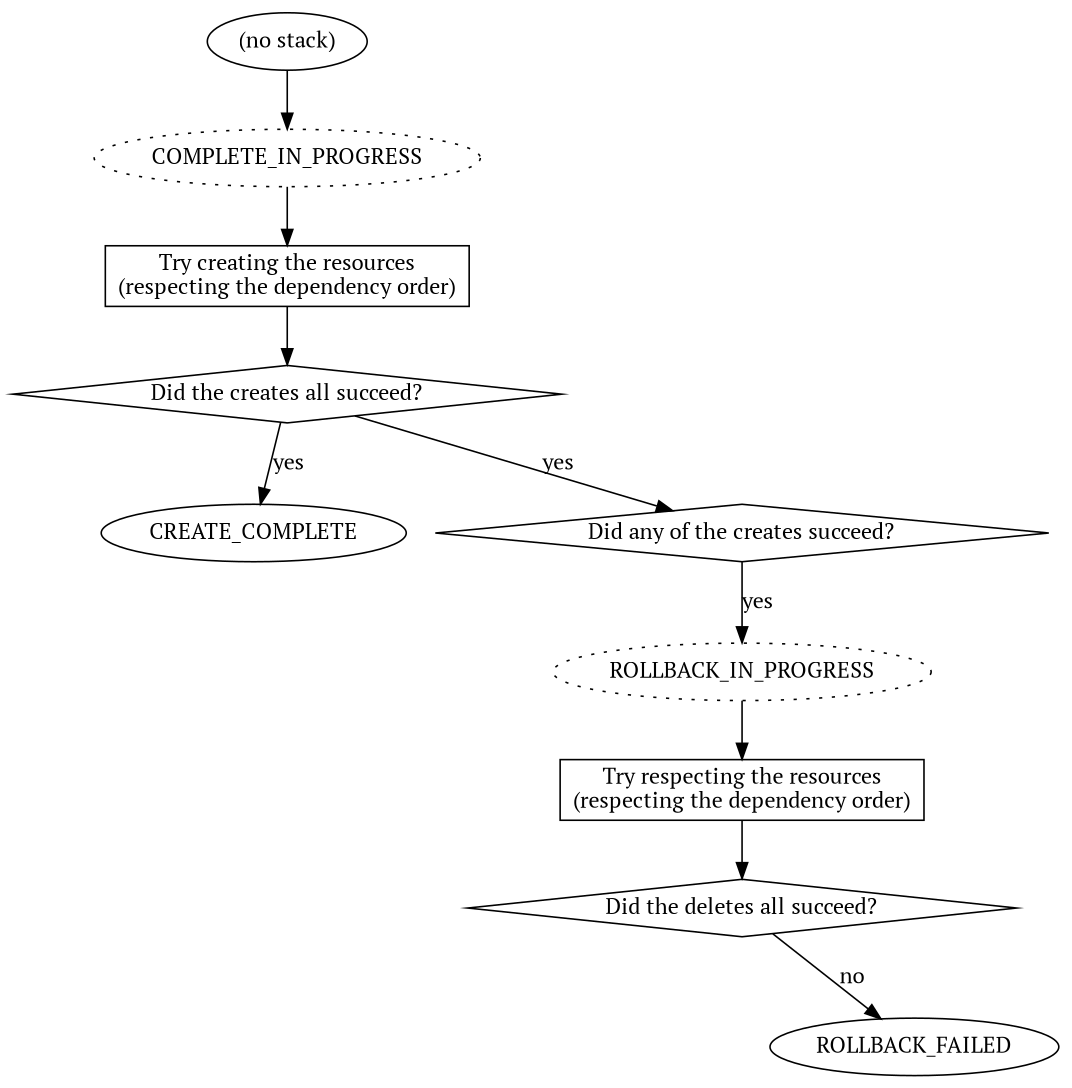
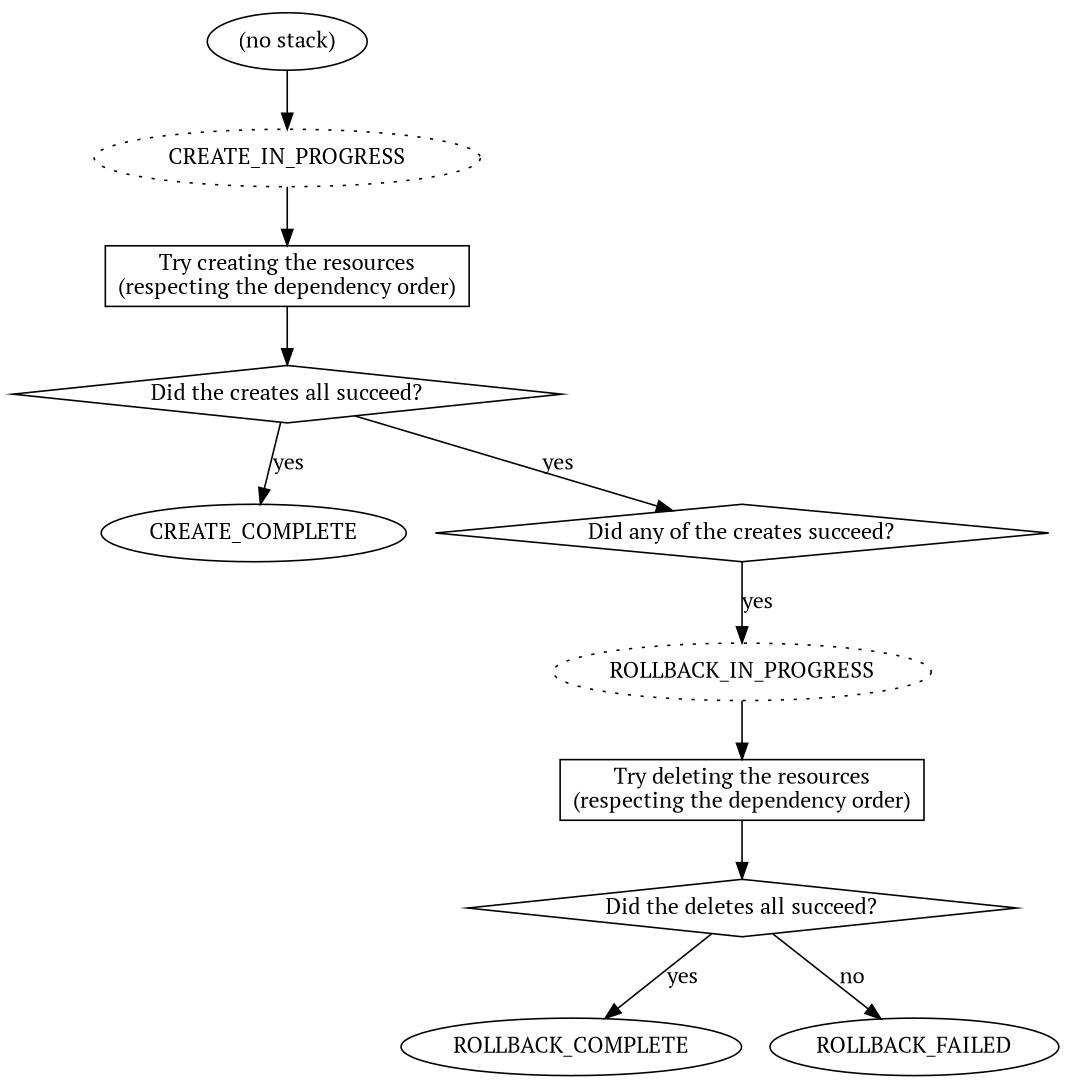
(287, 158) -> (287, 158)
(742, 790) -> (742, 790)
none -> (571, 1047)
